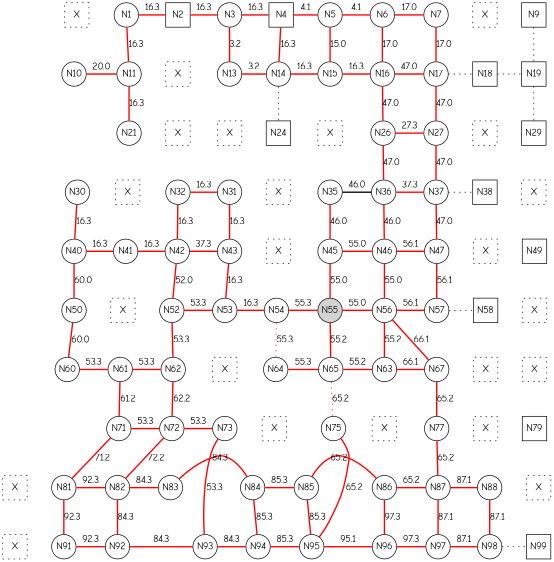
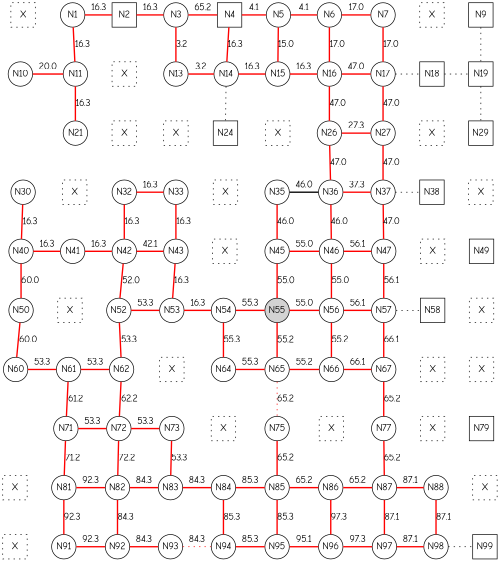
(255, 8) -> (203, 8)
(230, 192) -> (176, 192)
(203, 244) -> (150, 244)
(276, 340) -> (223, 340)
(411, 340) -> (384, 340)
(384, 369) -> (331, 369)
(205, 486) -> (171, 458)
(343, 489) -> (277, 458)
(232, 547) -> (197, 547)
